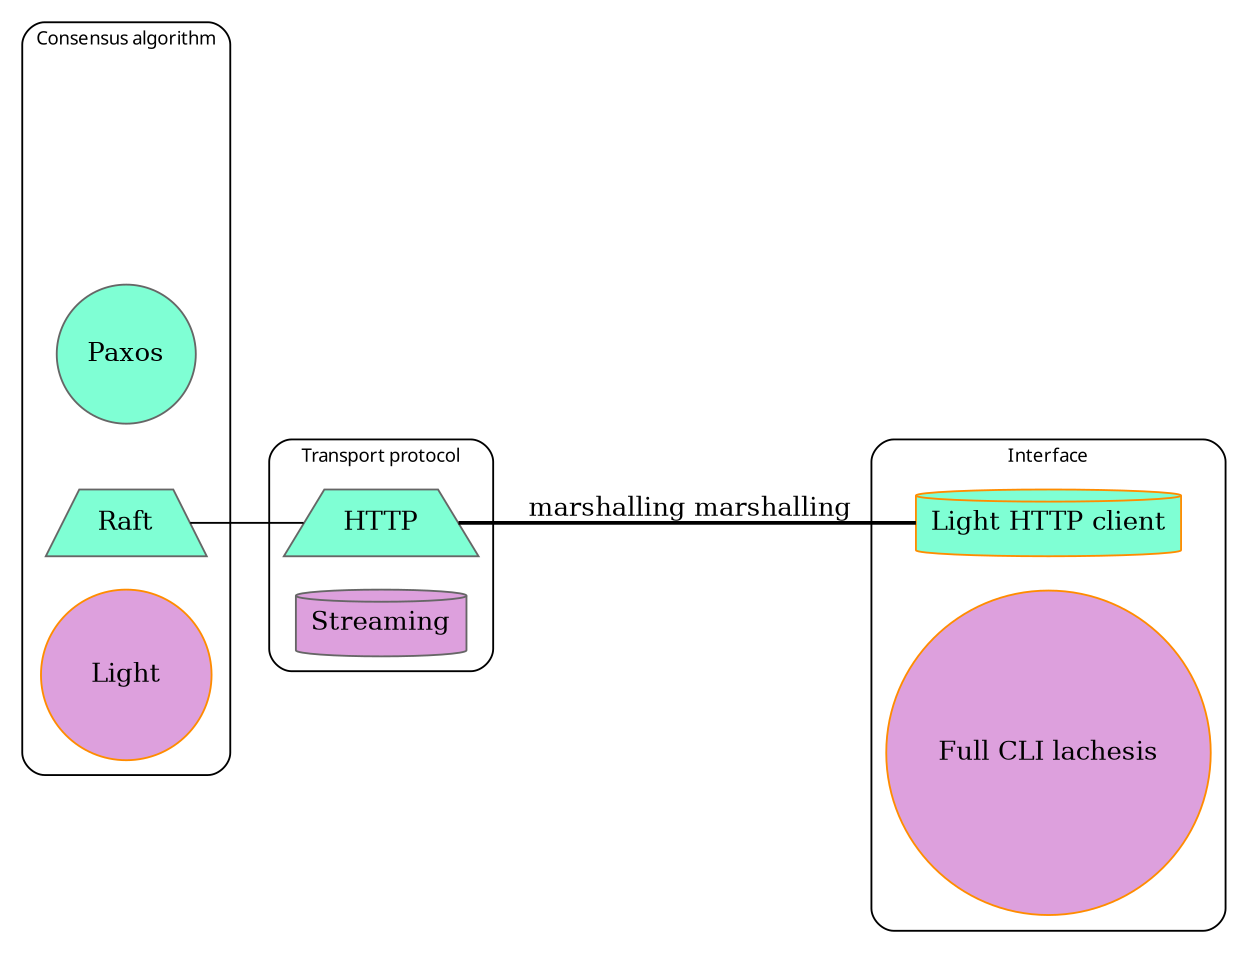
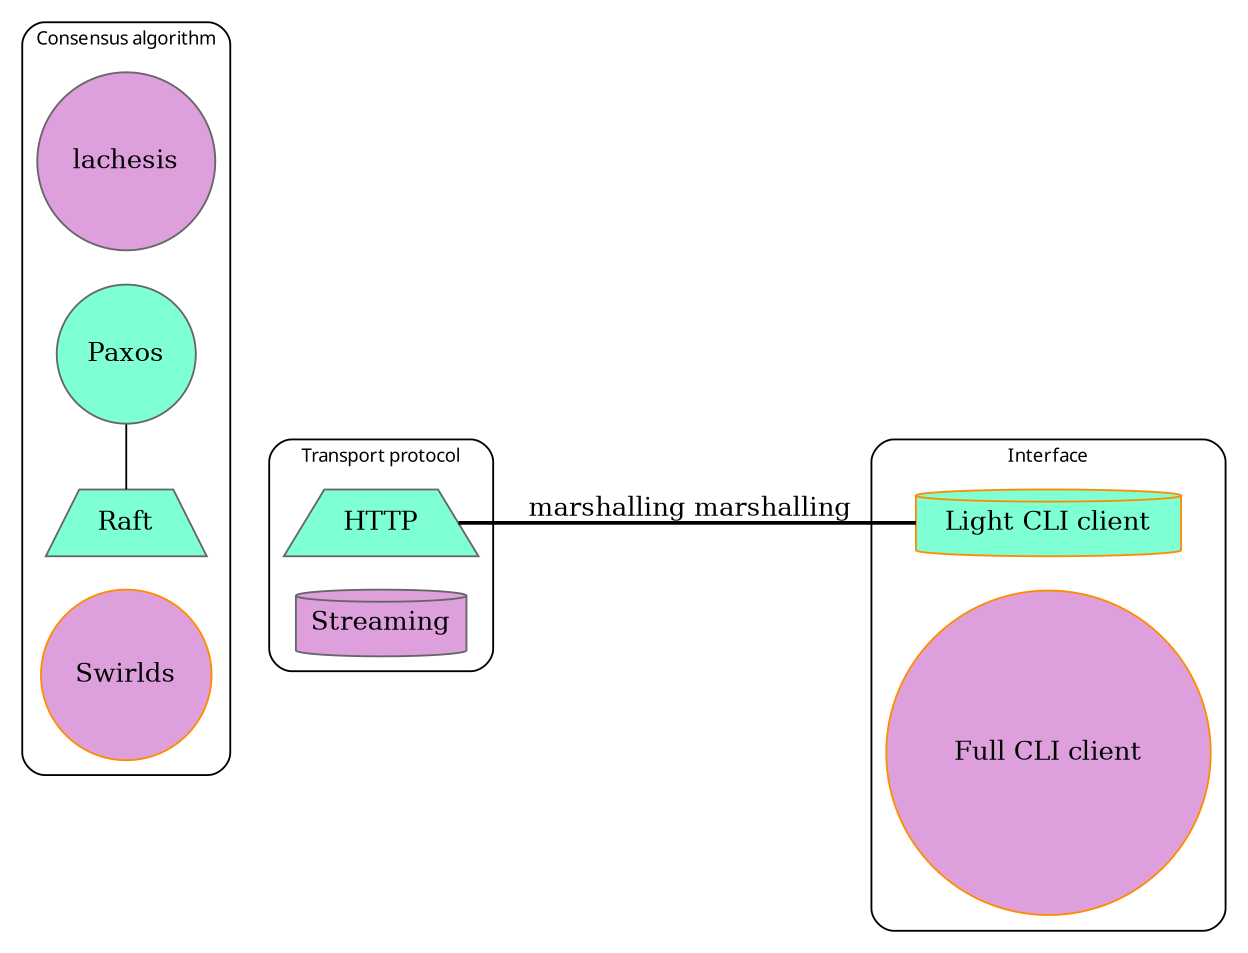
none -> (126, 161)
(247, 523) -> (126, 457)
(1048, 523) -> (1048, 523)
(126, 675) -> (126, 675)
(1048, 753) -> (1048, 753)
